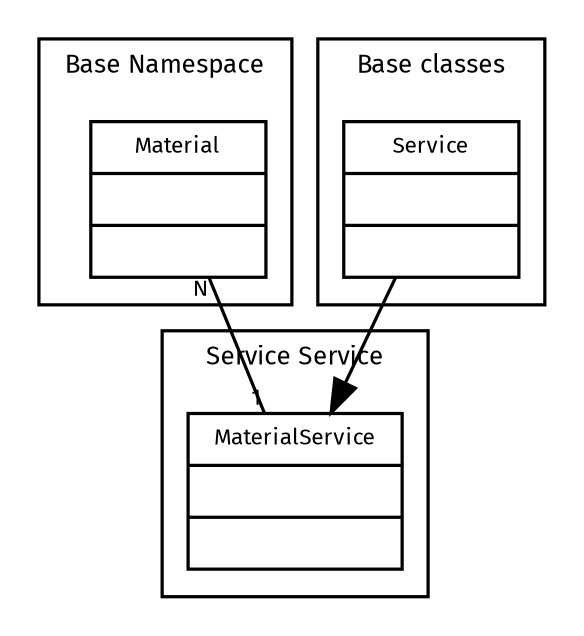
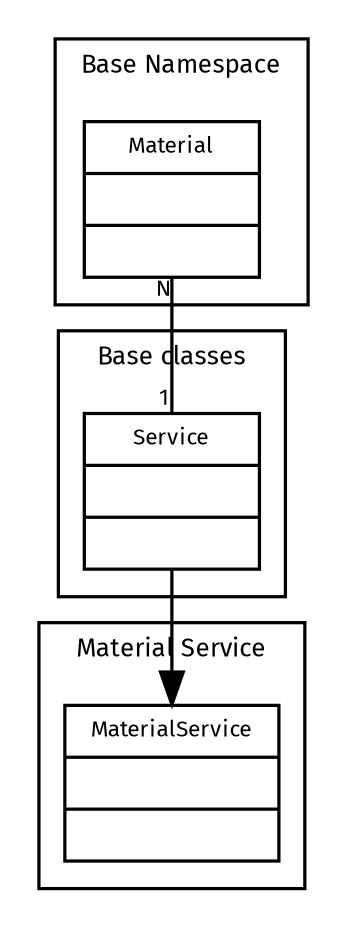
(239, 352) -> (172, 352)
(295, 358) -> (172, 650)
